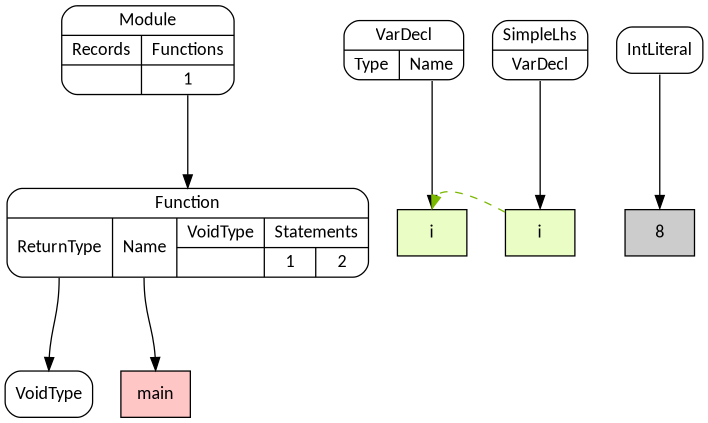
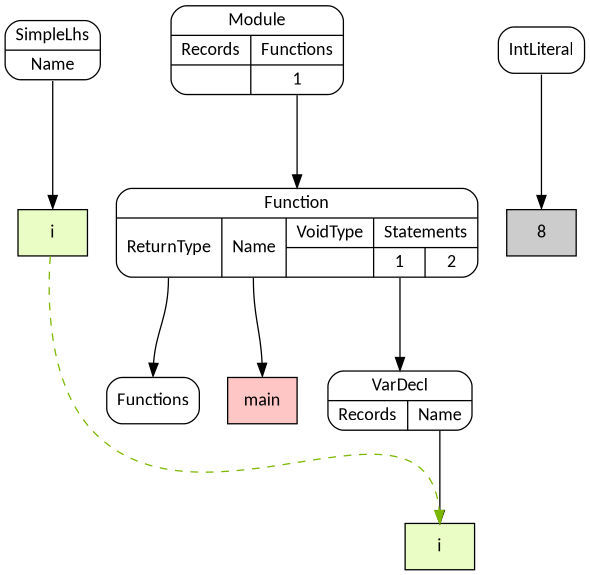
(372, 64) -> (368, 415)
(540, 64) -> (53, 64)
none -> (400, 318)
(49, 394) -> (153, 401)
